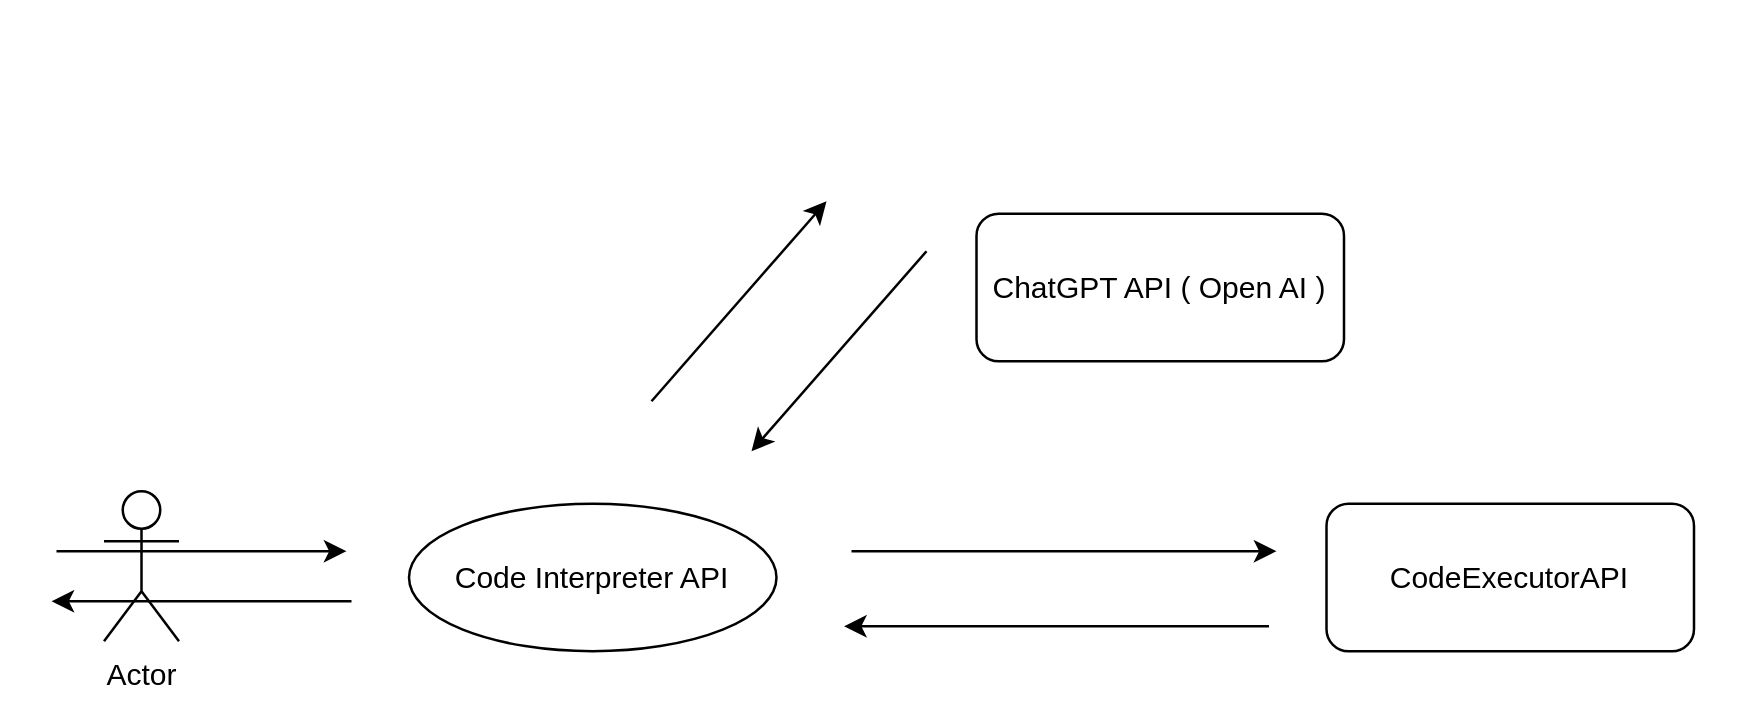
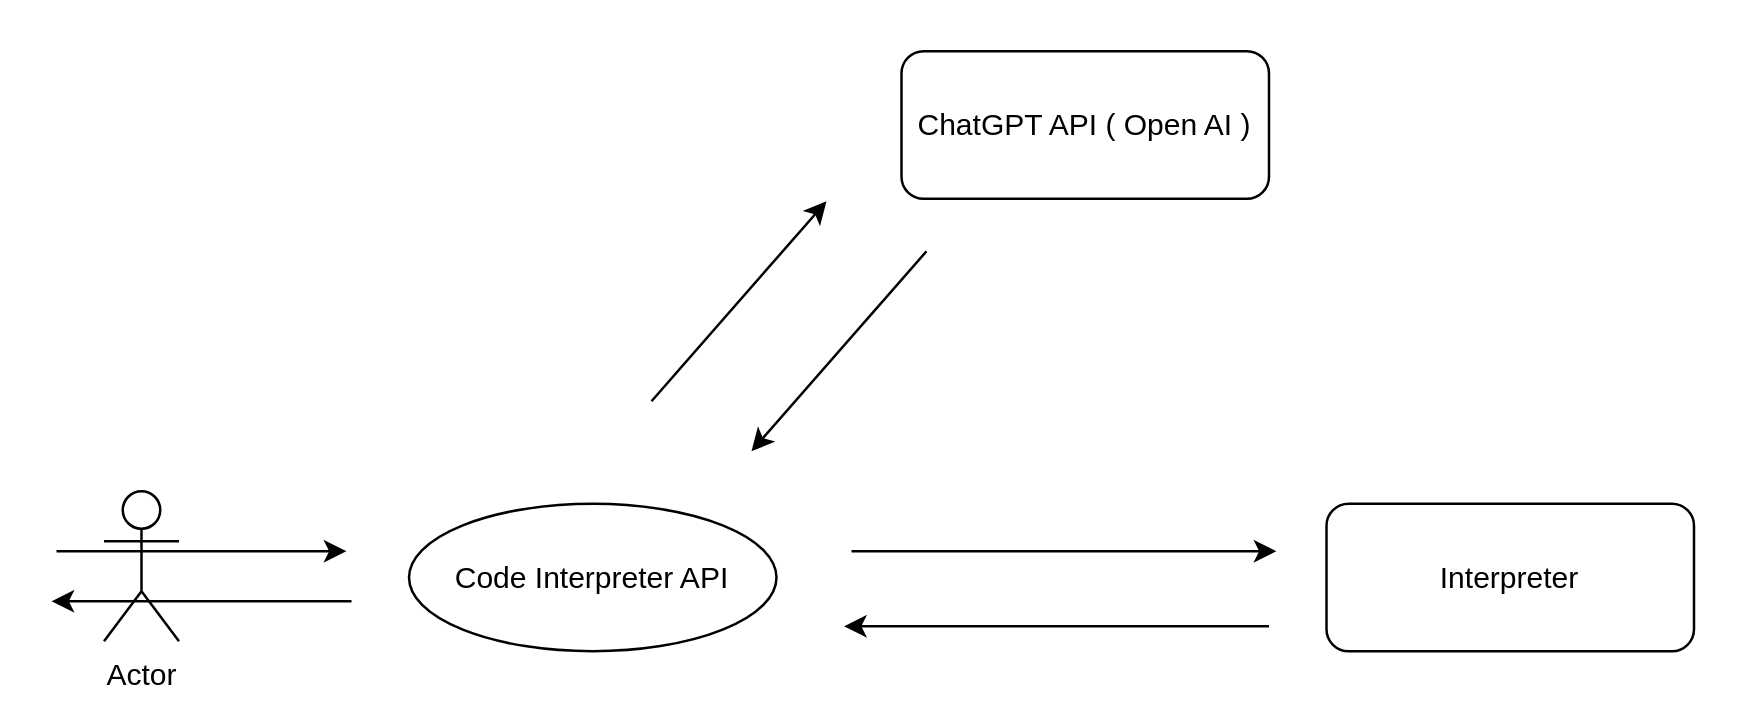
(1160, 288) -> (1085, 125)
(1510, 579) -> (1510, 579)
